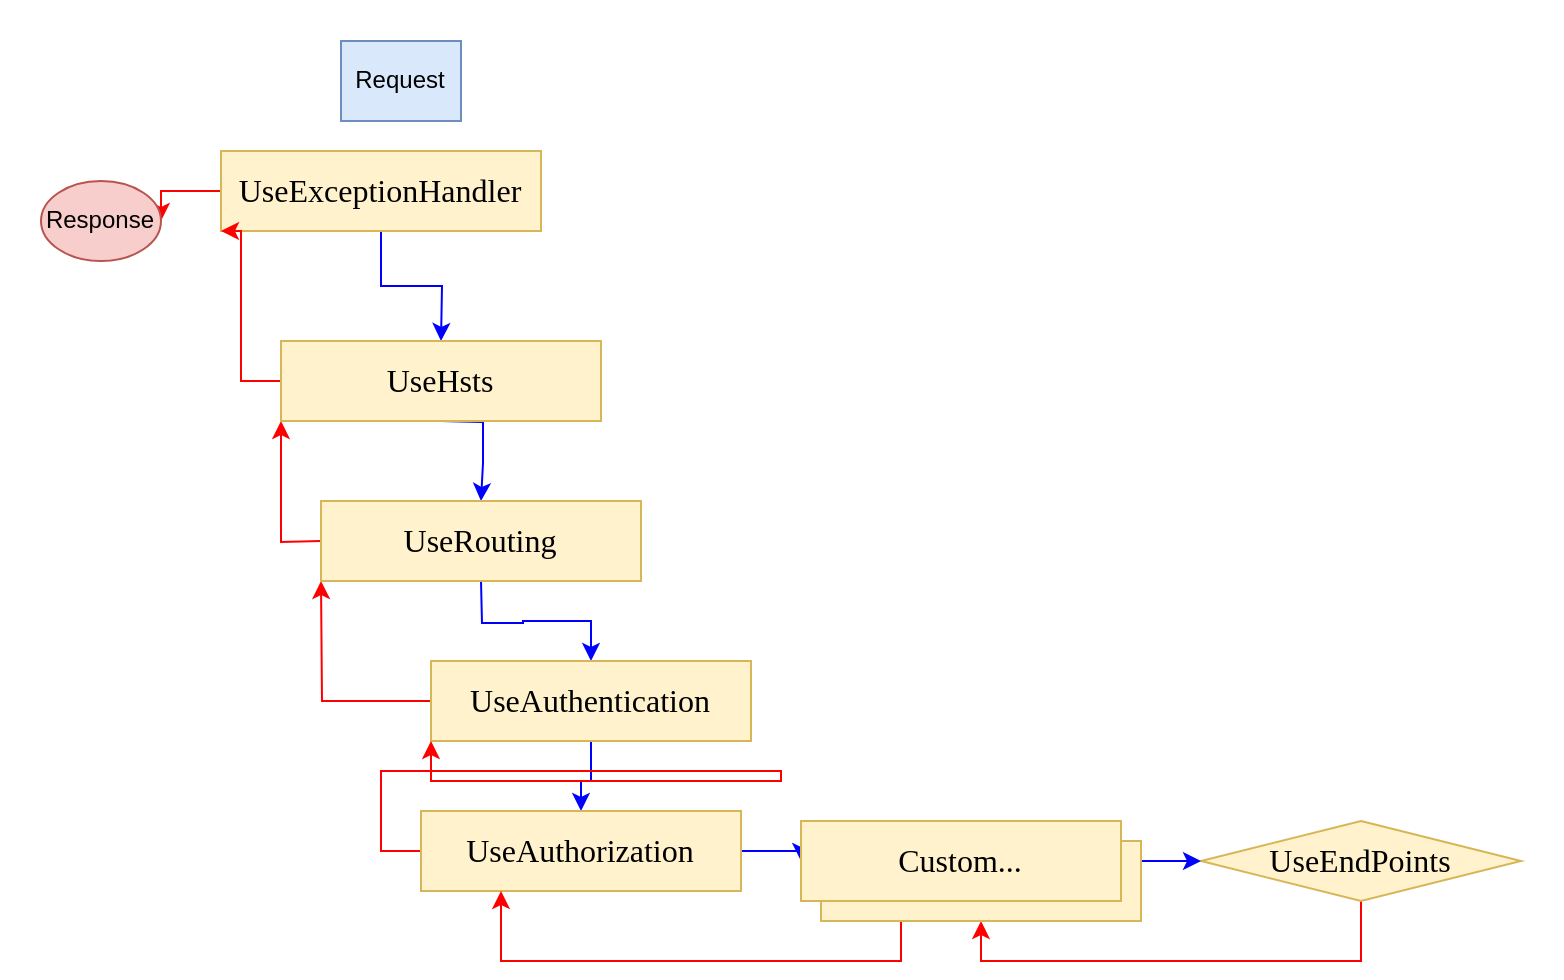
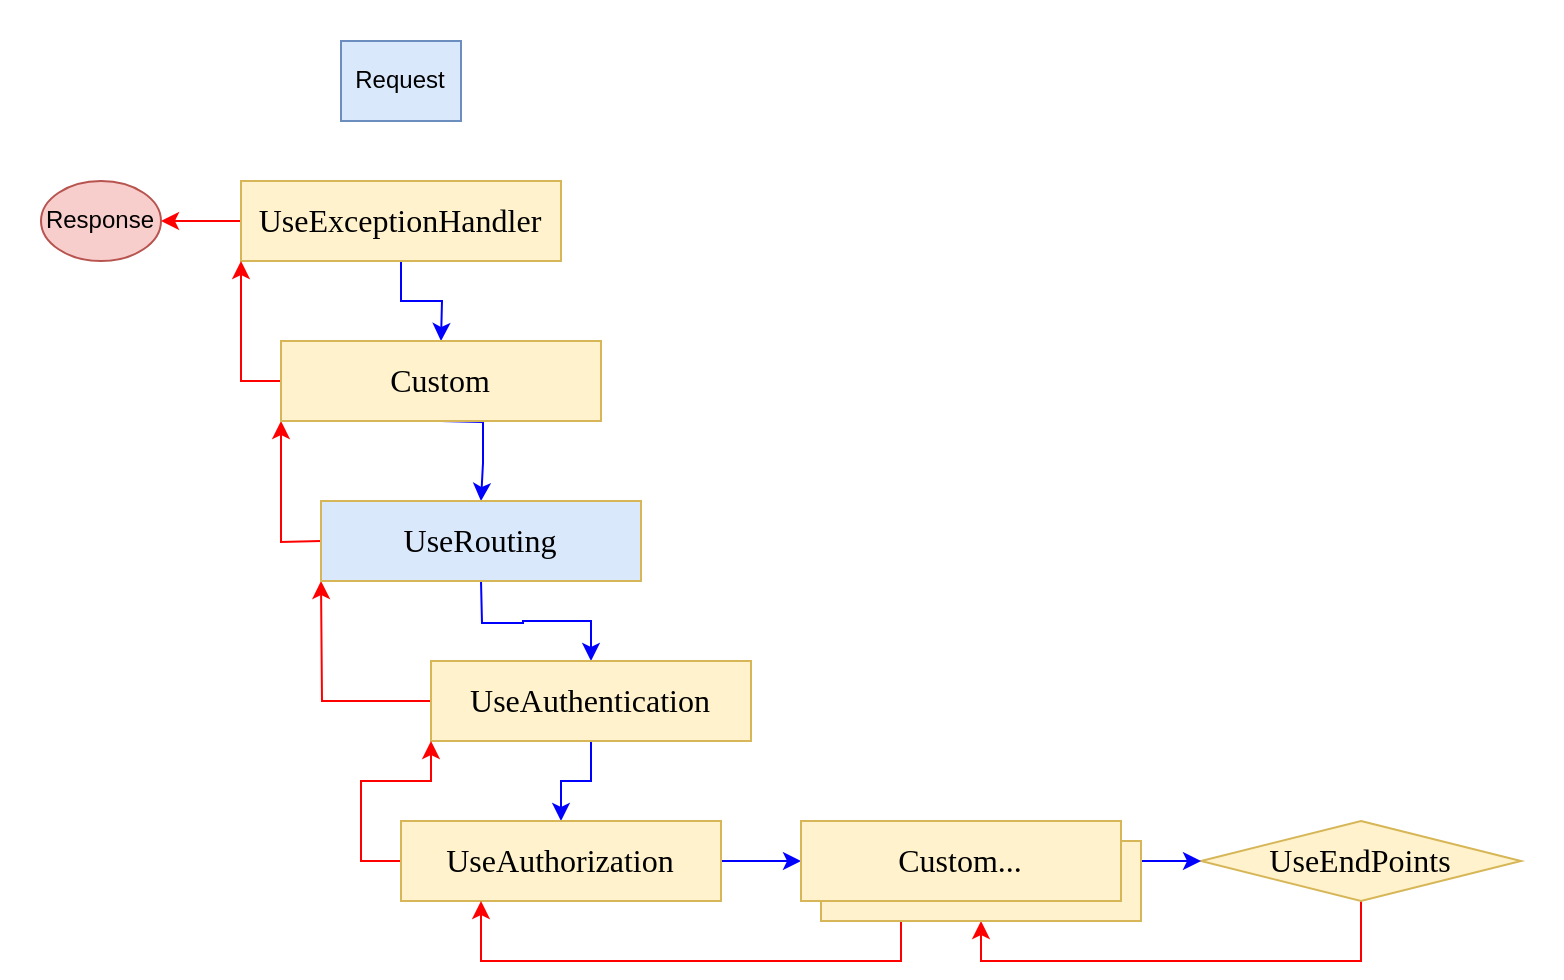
(381, 191) -> (401, 221)
(441, 381) -> (441, 381)
(481, 541) -> (481, 541)
(581, 851) -> (561, 861)
